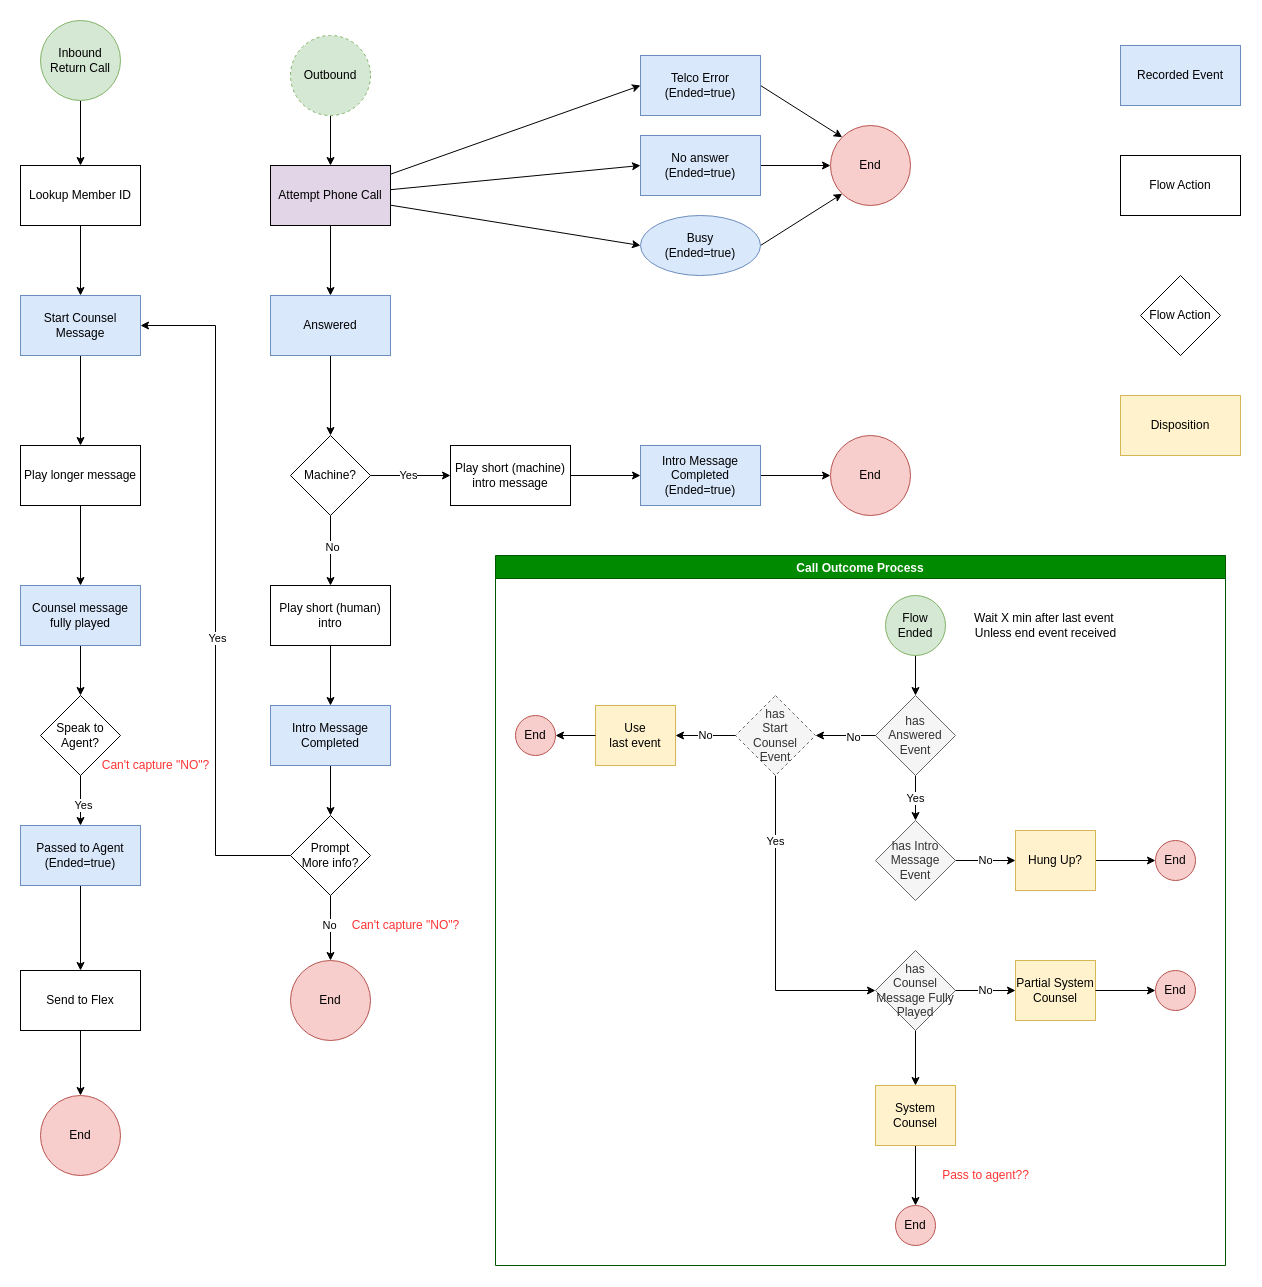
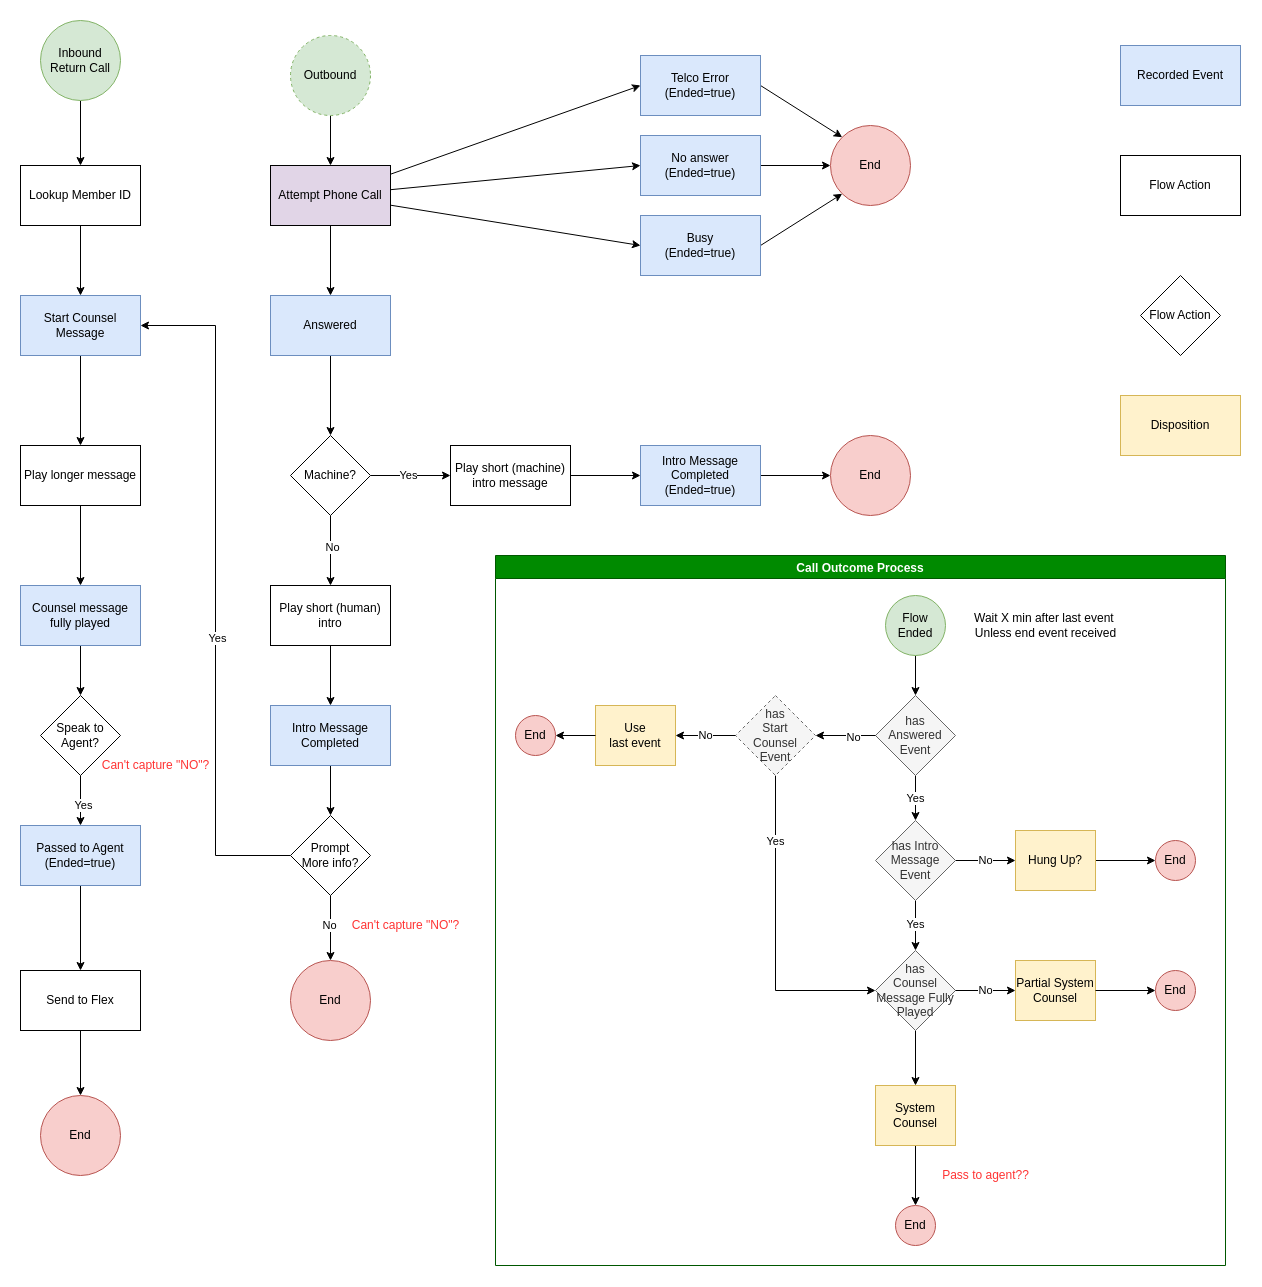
(701, 246) -> (701, 246)
none -> (916, 922)
